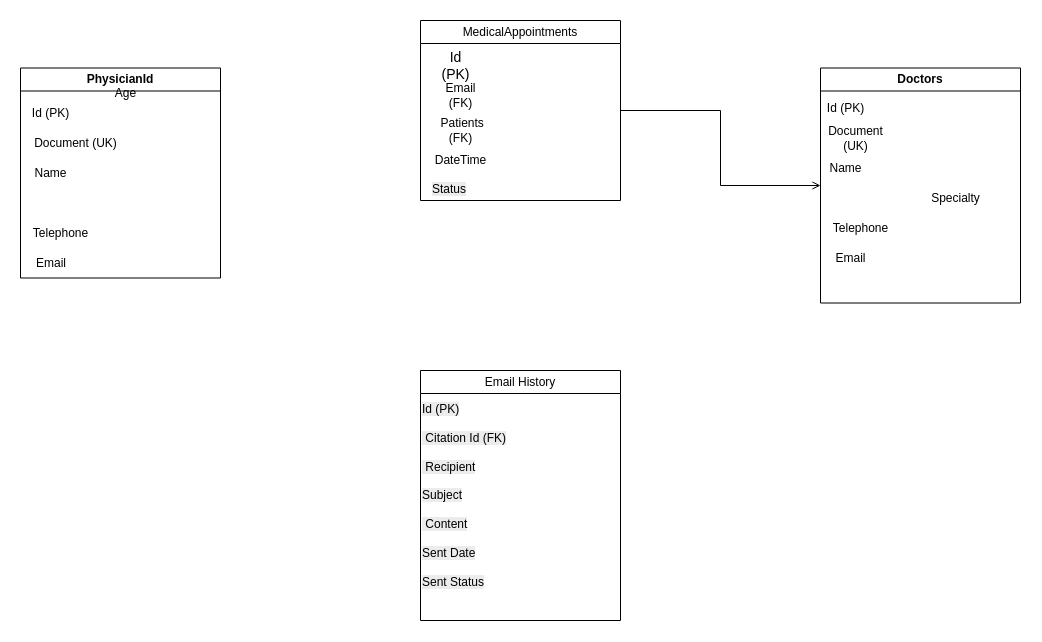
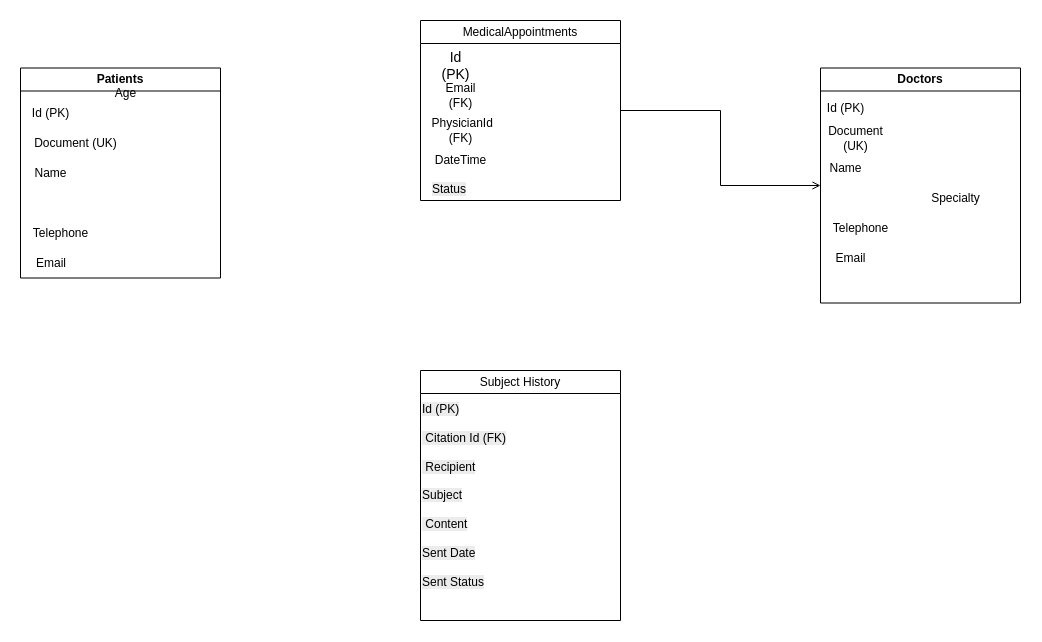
(121, 80) -> (121, 80)
(461, 131) -> (461, 131)
(521, 383) -> (521, 383)
